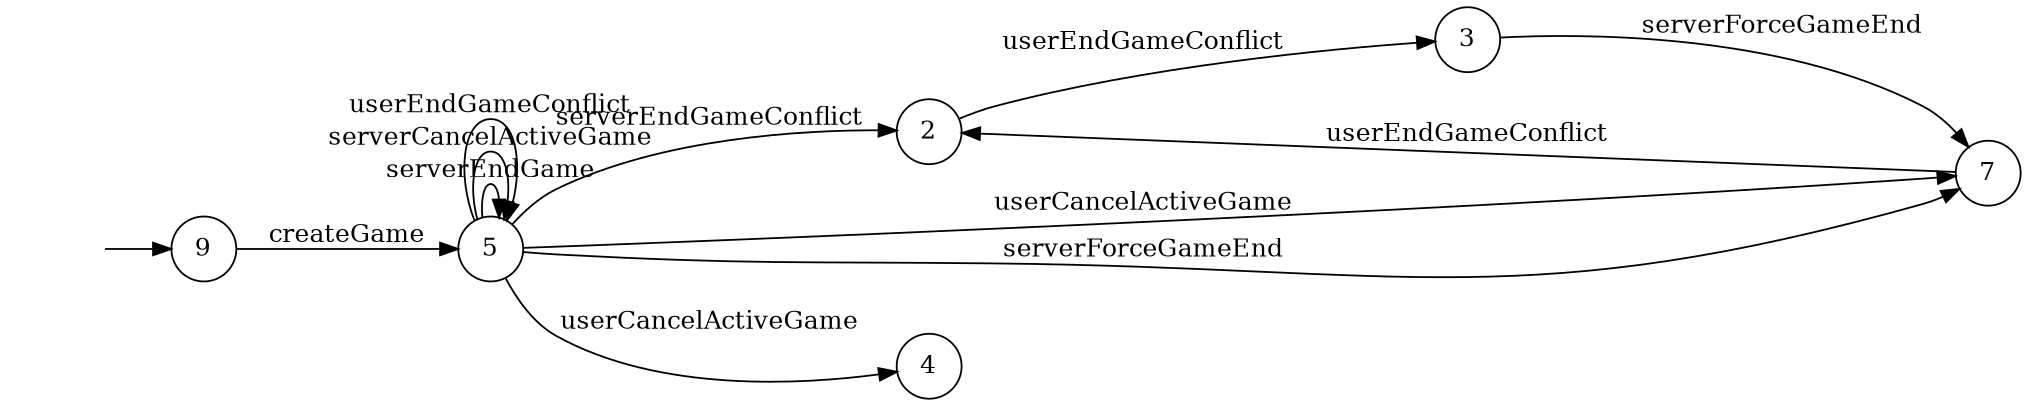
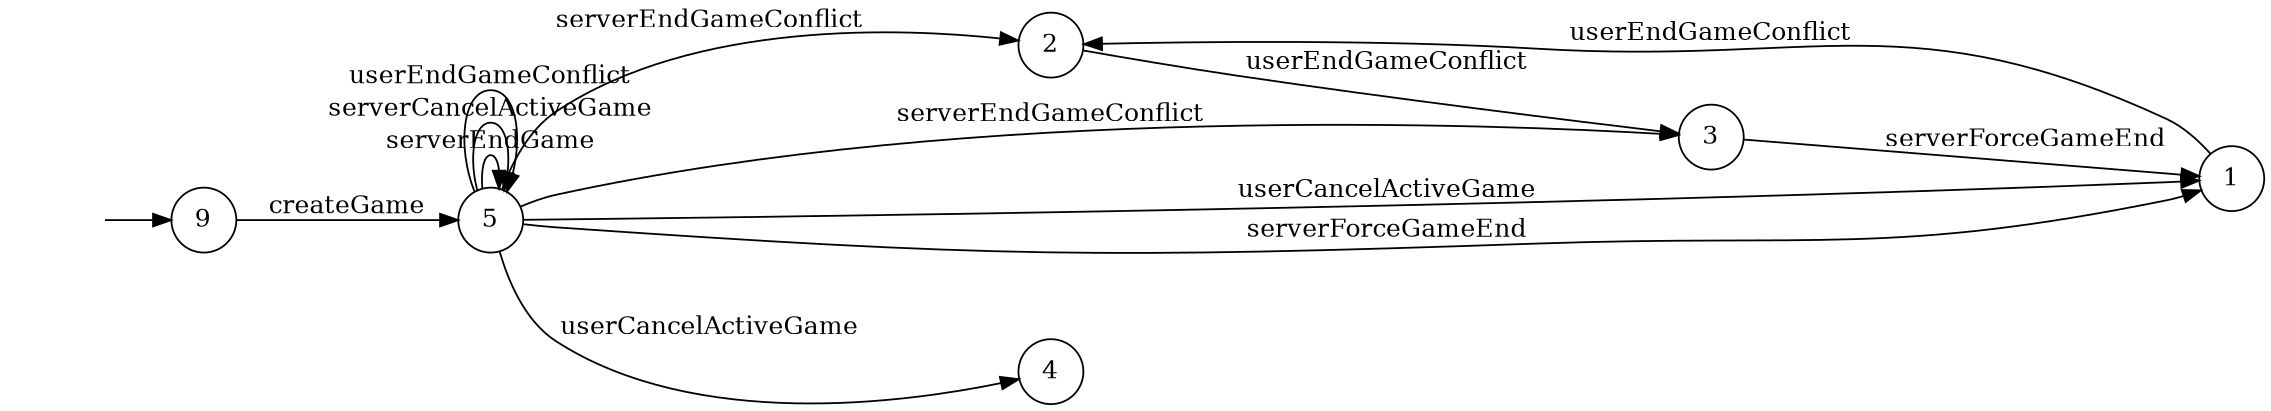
none -> (1088, 131)
(1988, 173) -> (2232, 179)
